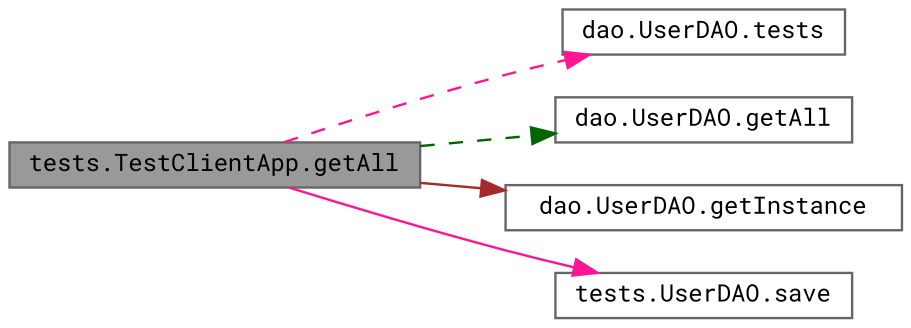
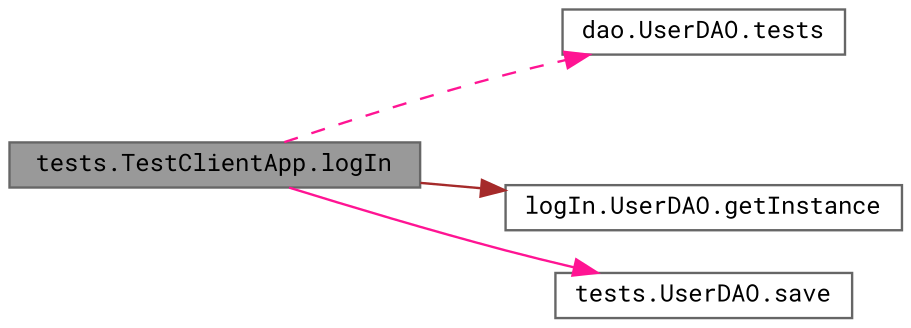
(704, 120) -> none
(215, 165) -> (215, 165)
(704, 208) -> (704, 208)
